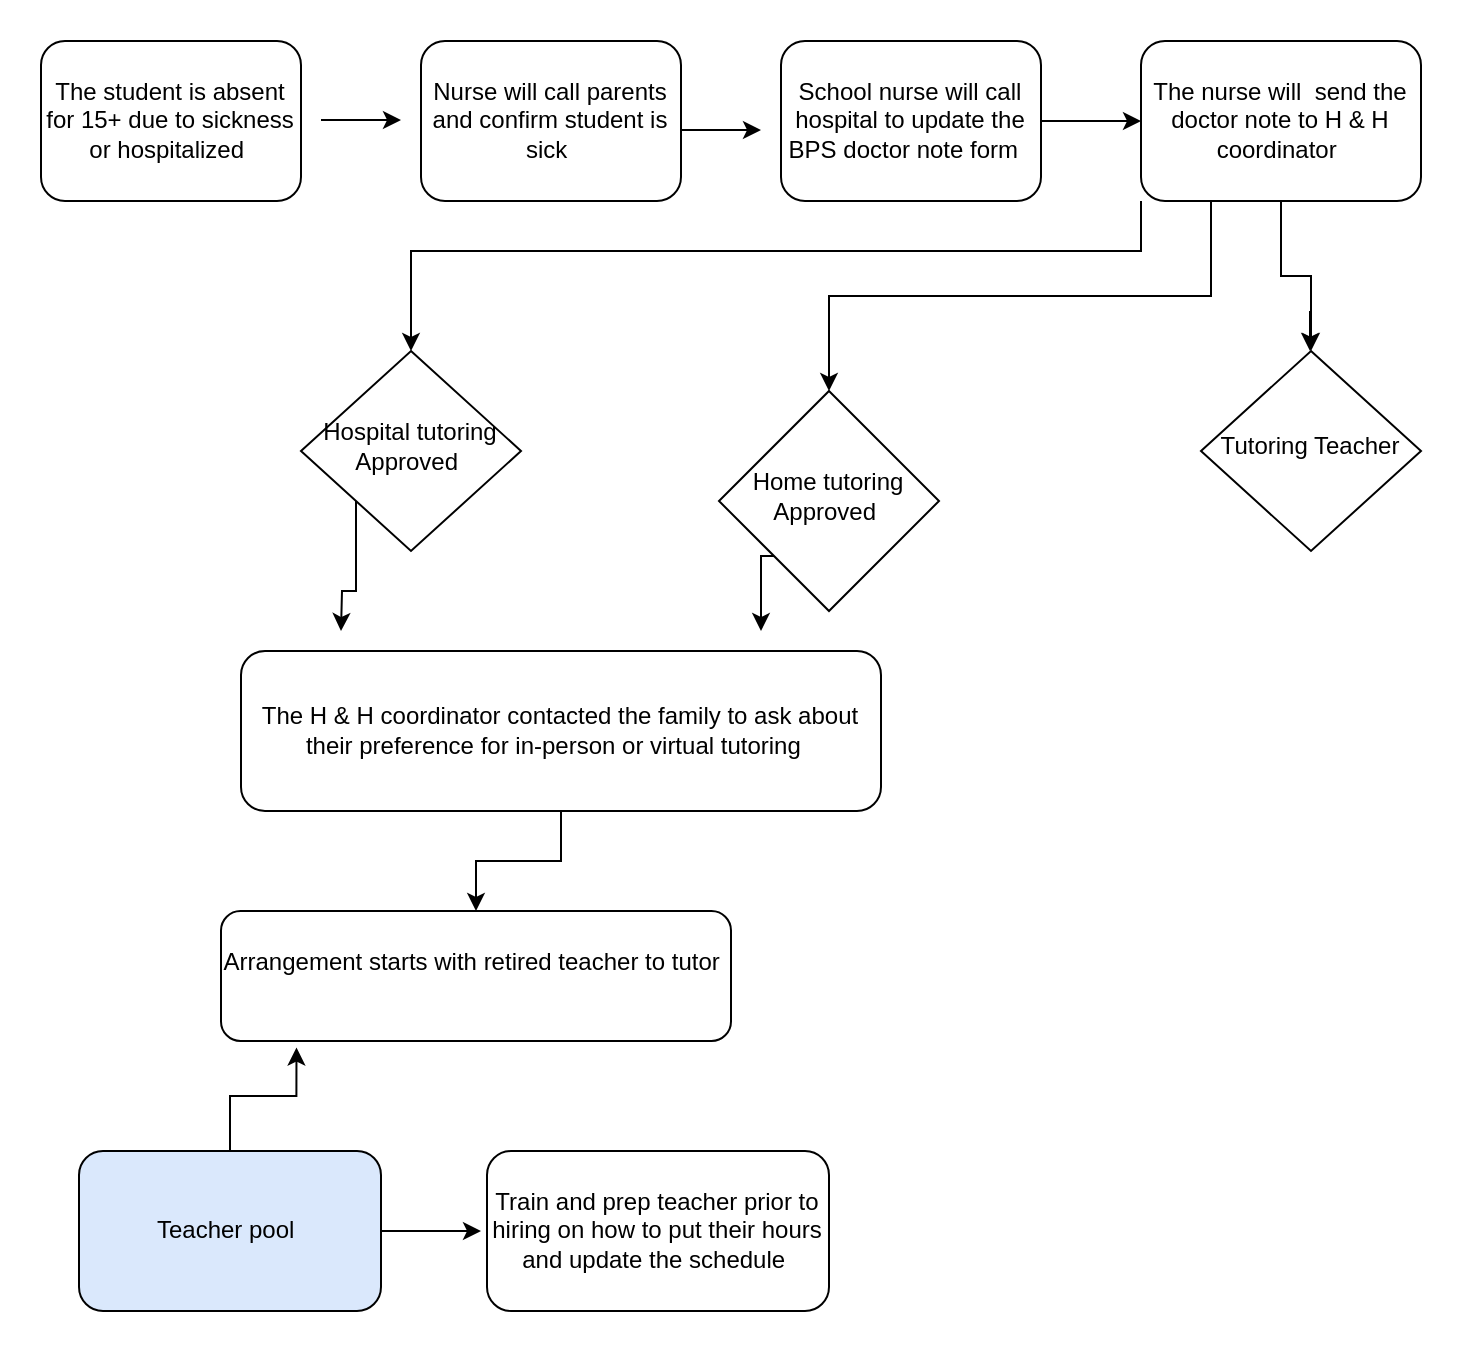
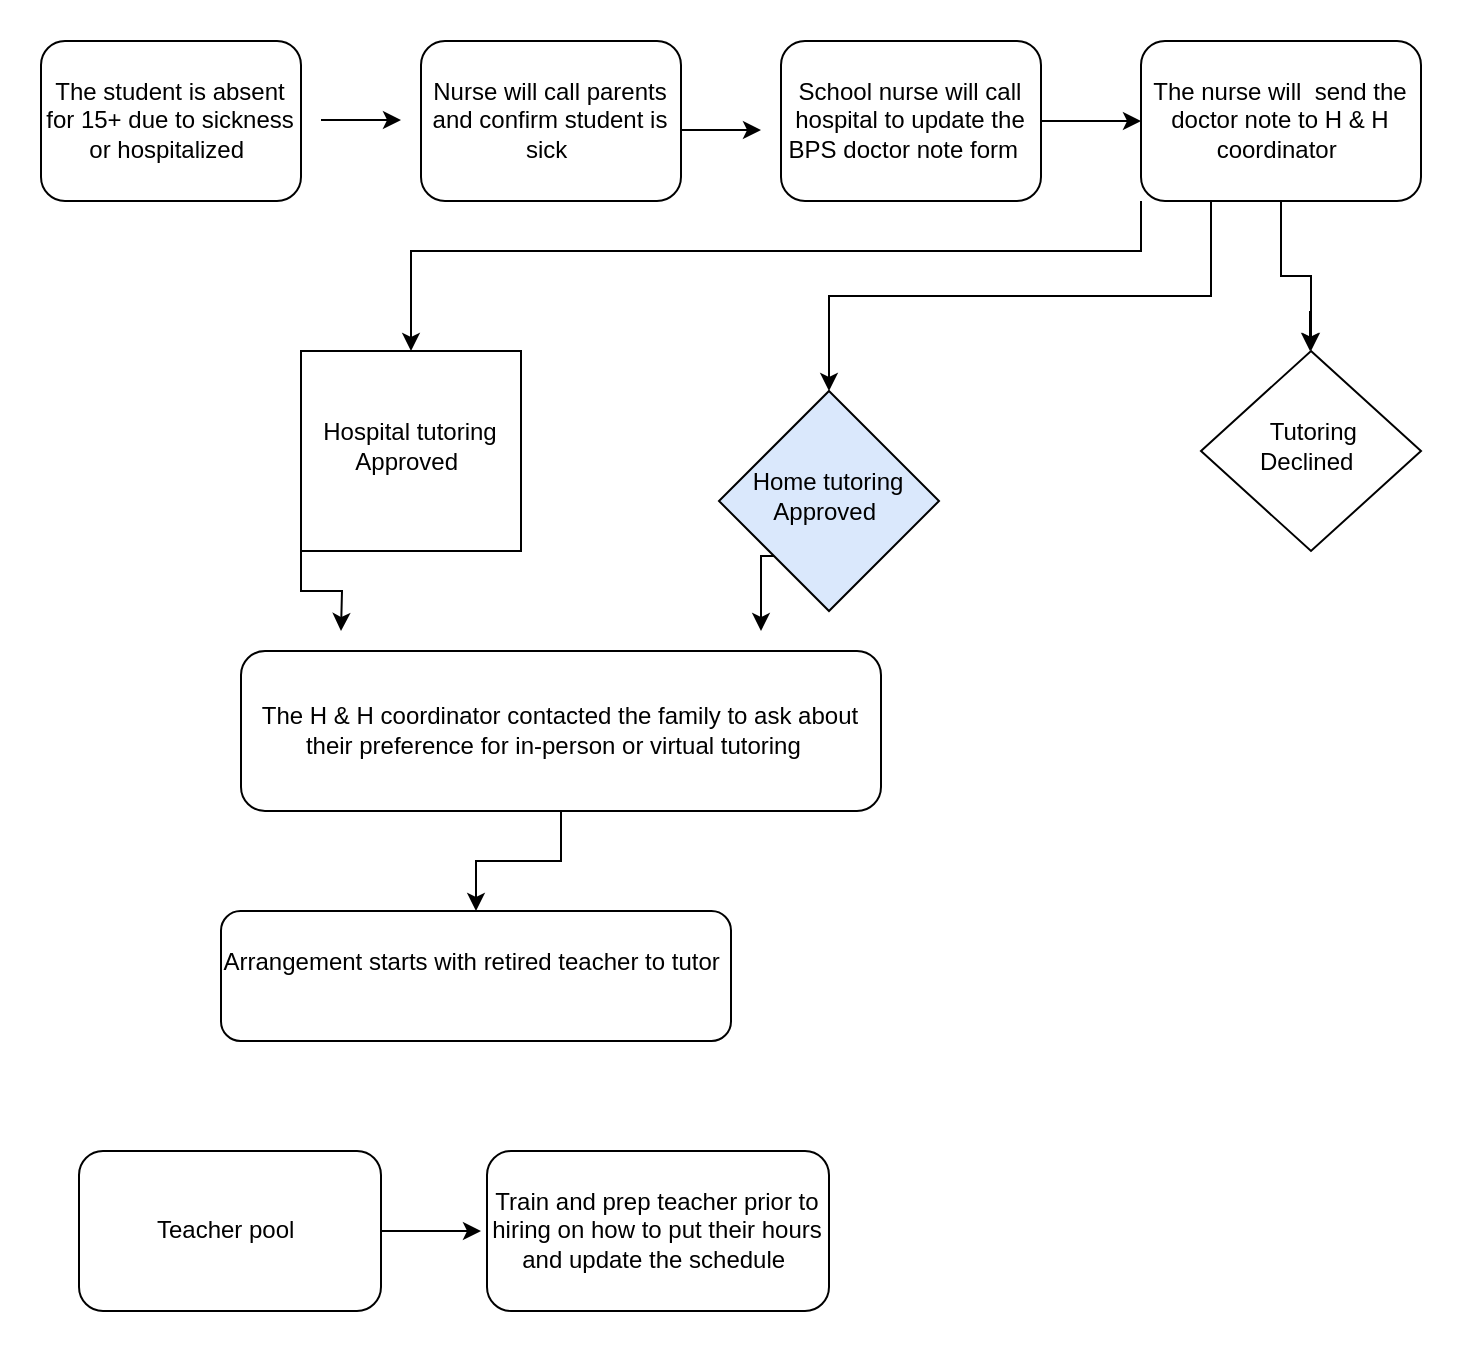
(1311, 447) -> (1311, 447)
(411, 451) -> (411, 451)
(829, 501) -> (829, 501)
(253, 1096) -> none
(230, 1231) -> (230, 1231)
